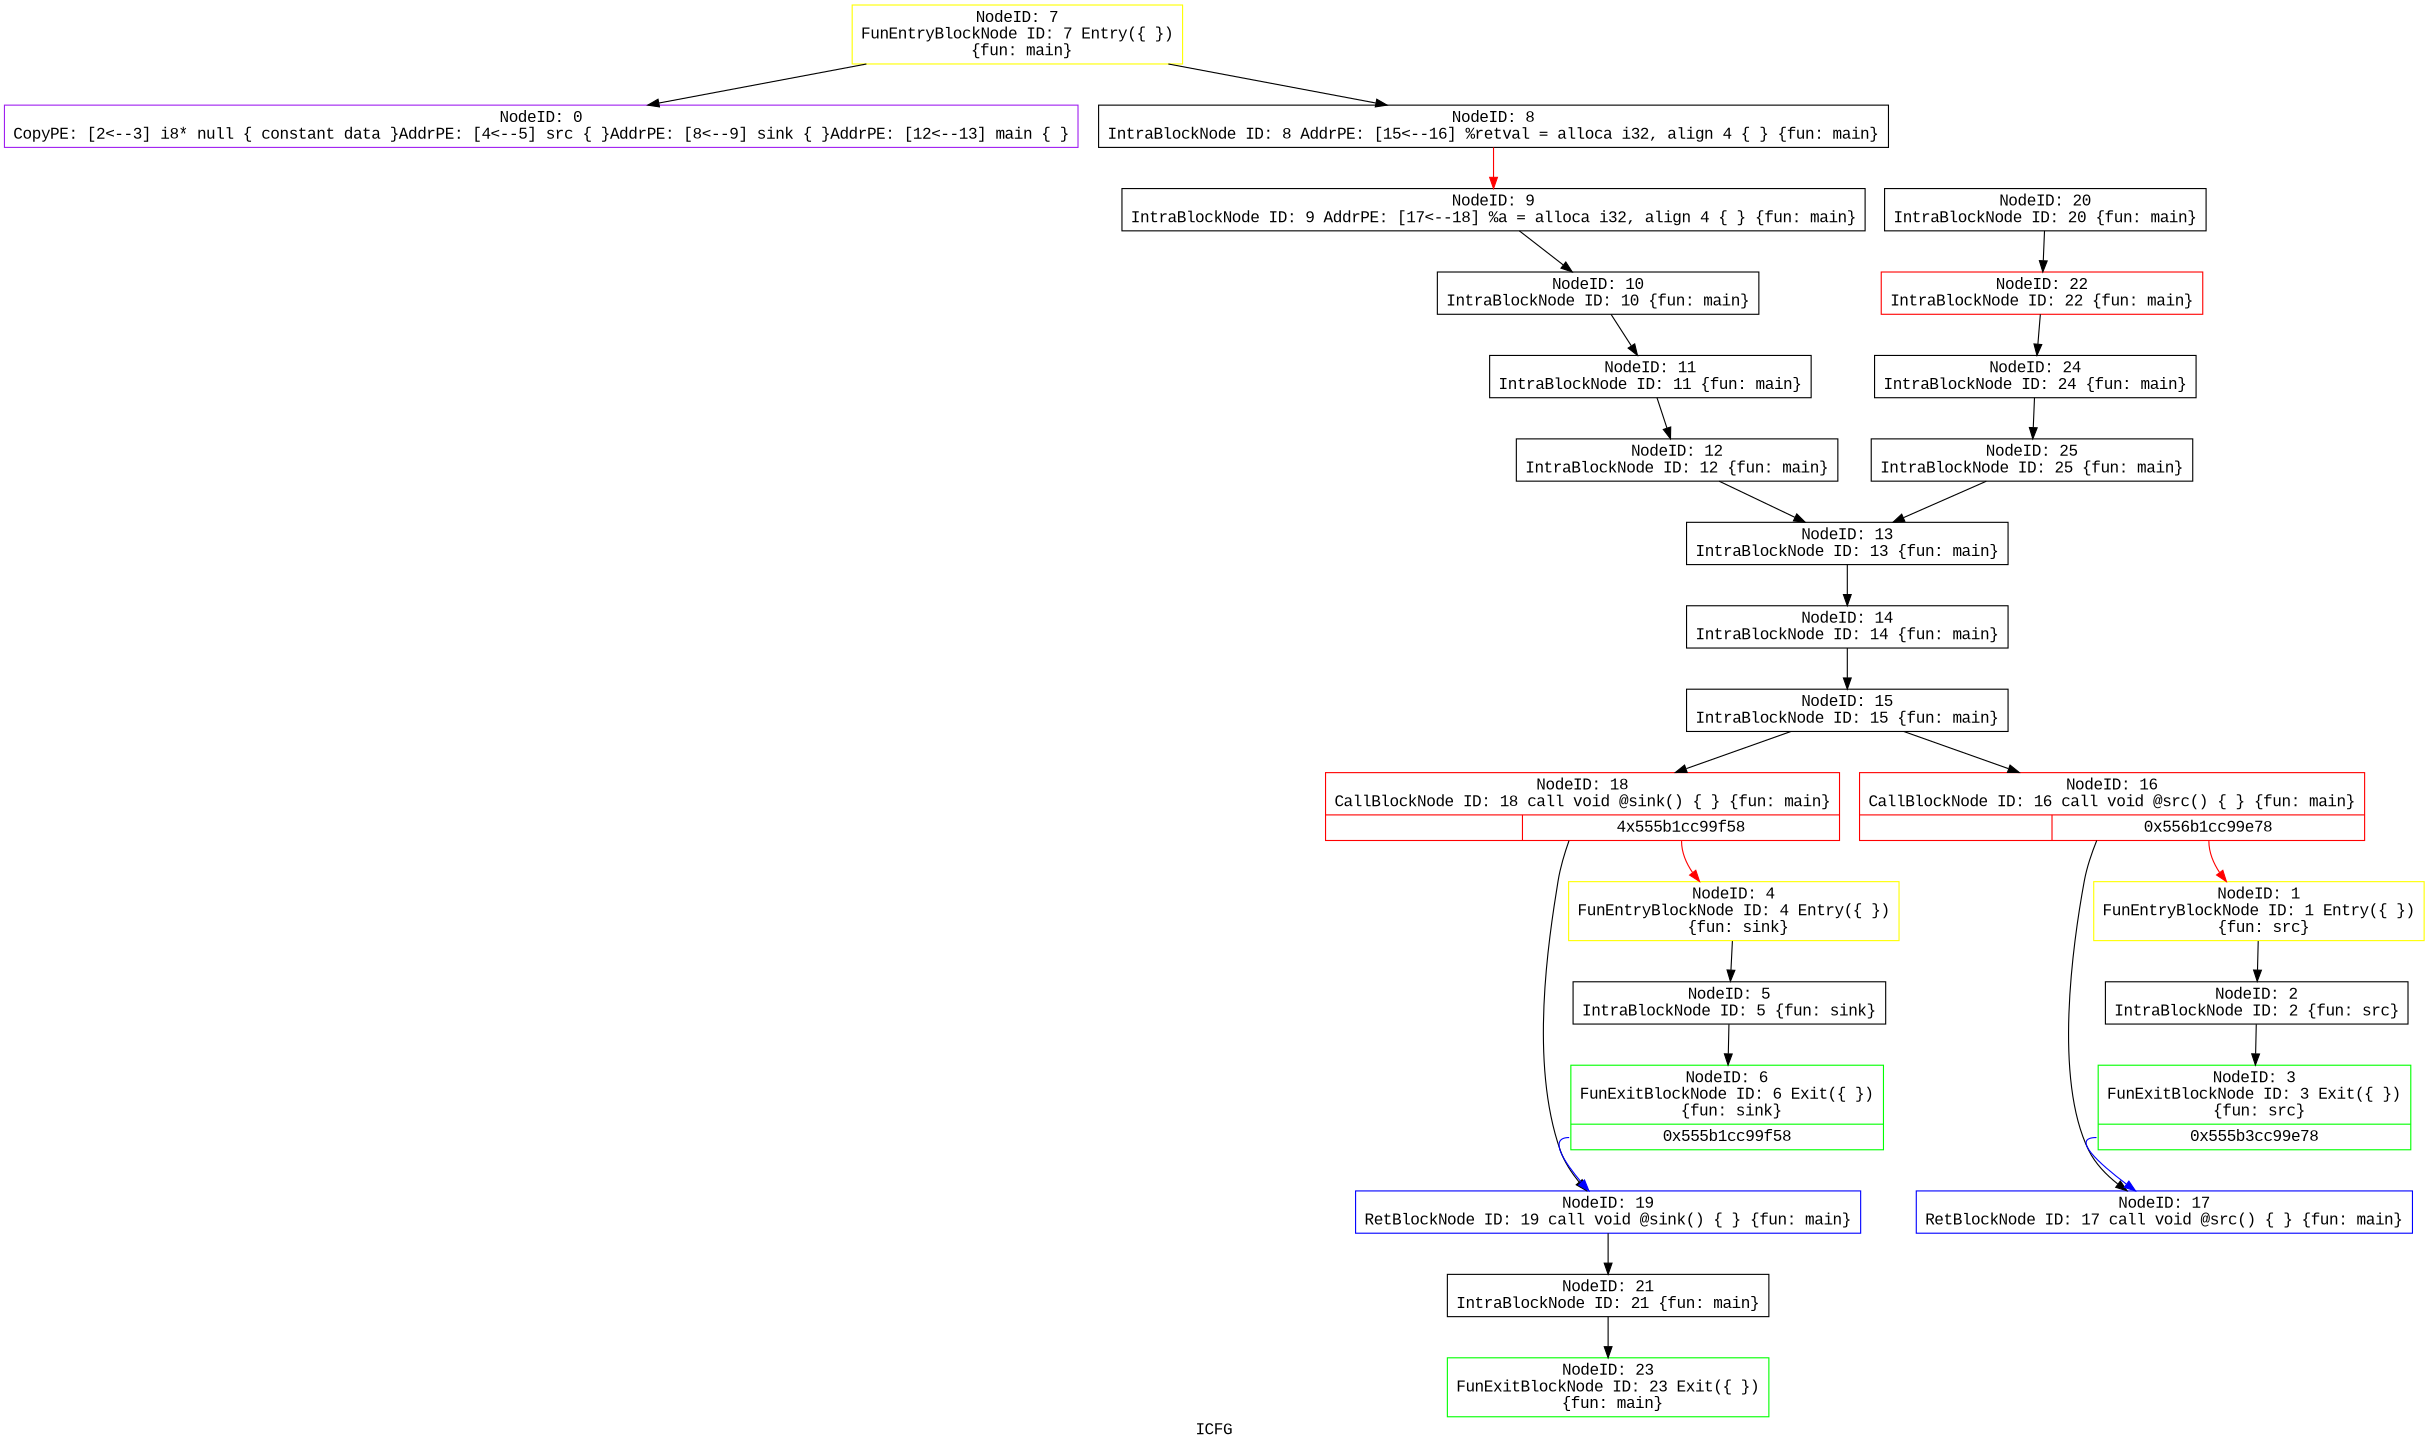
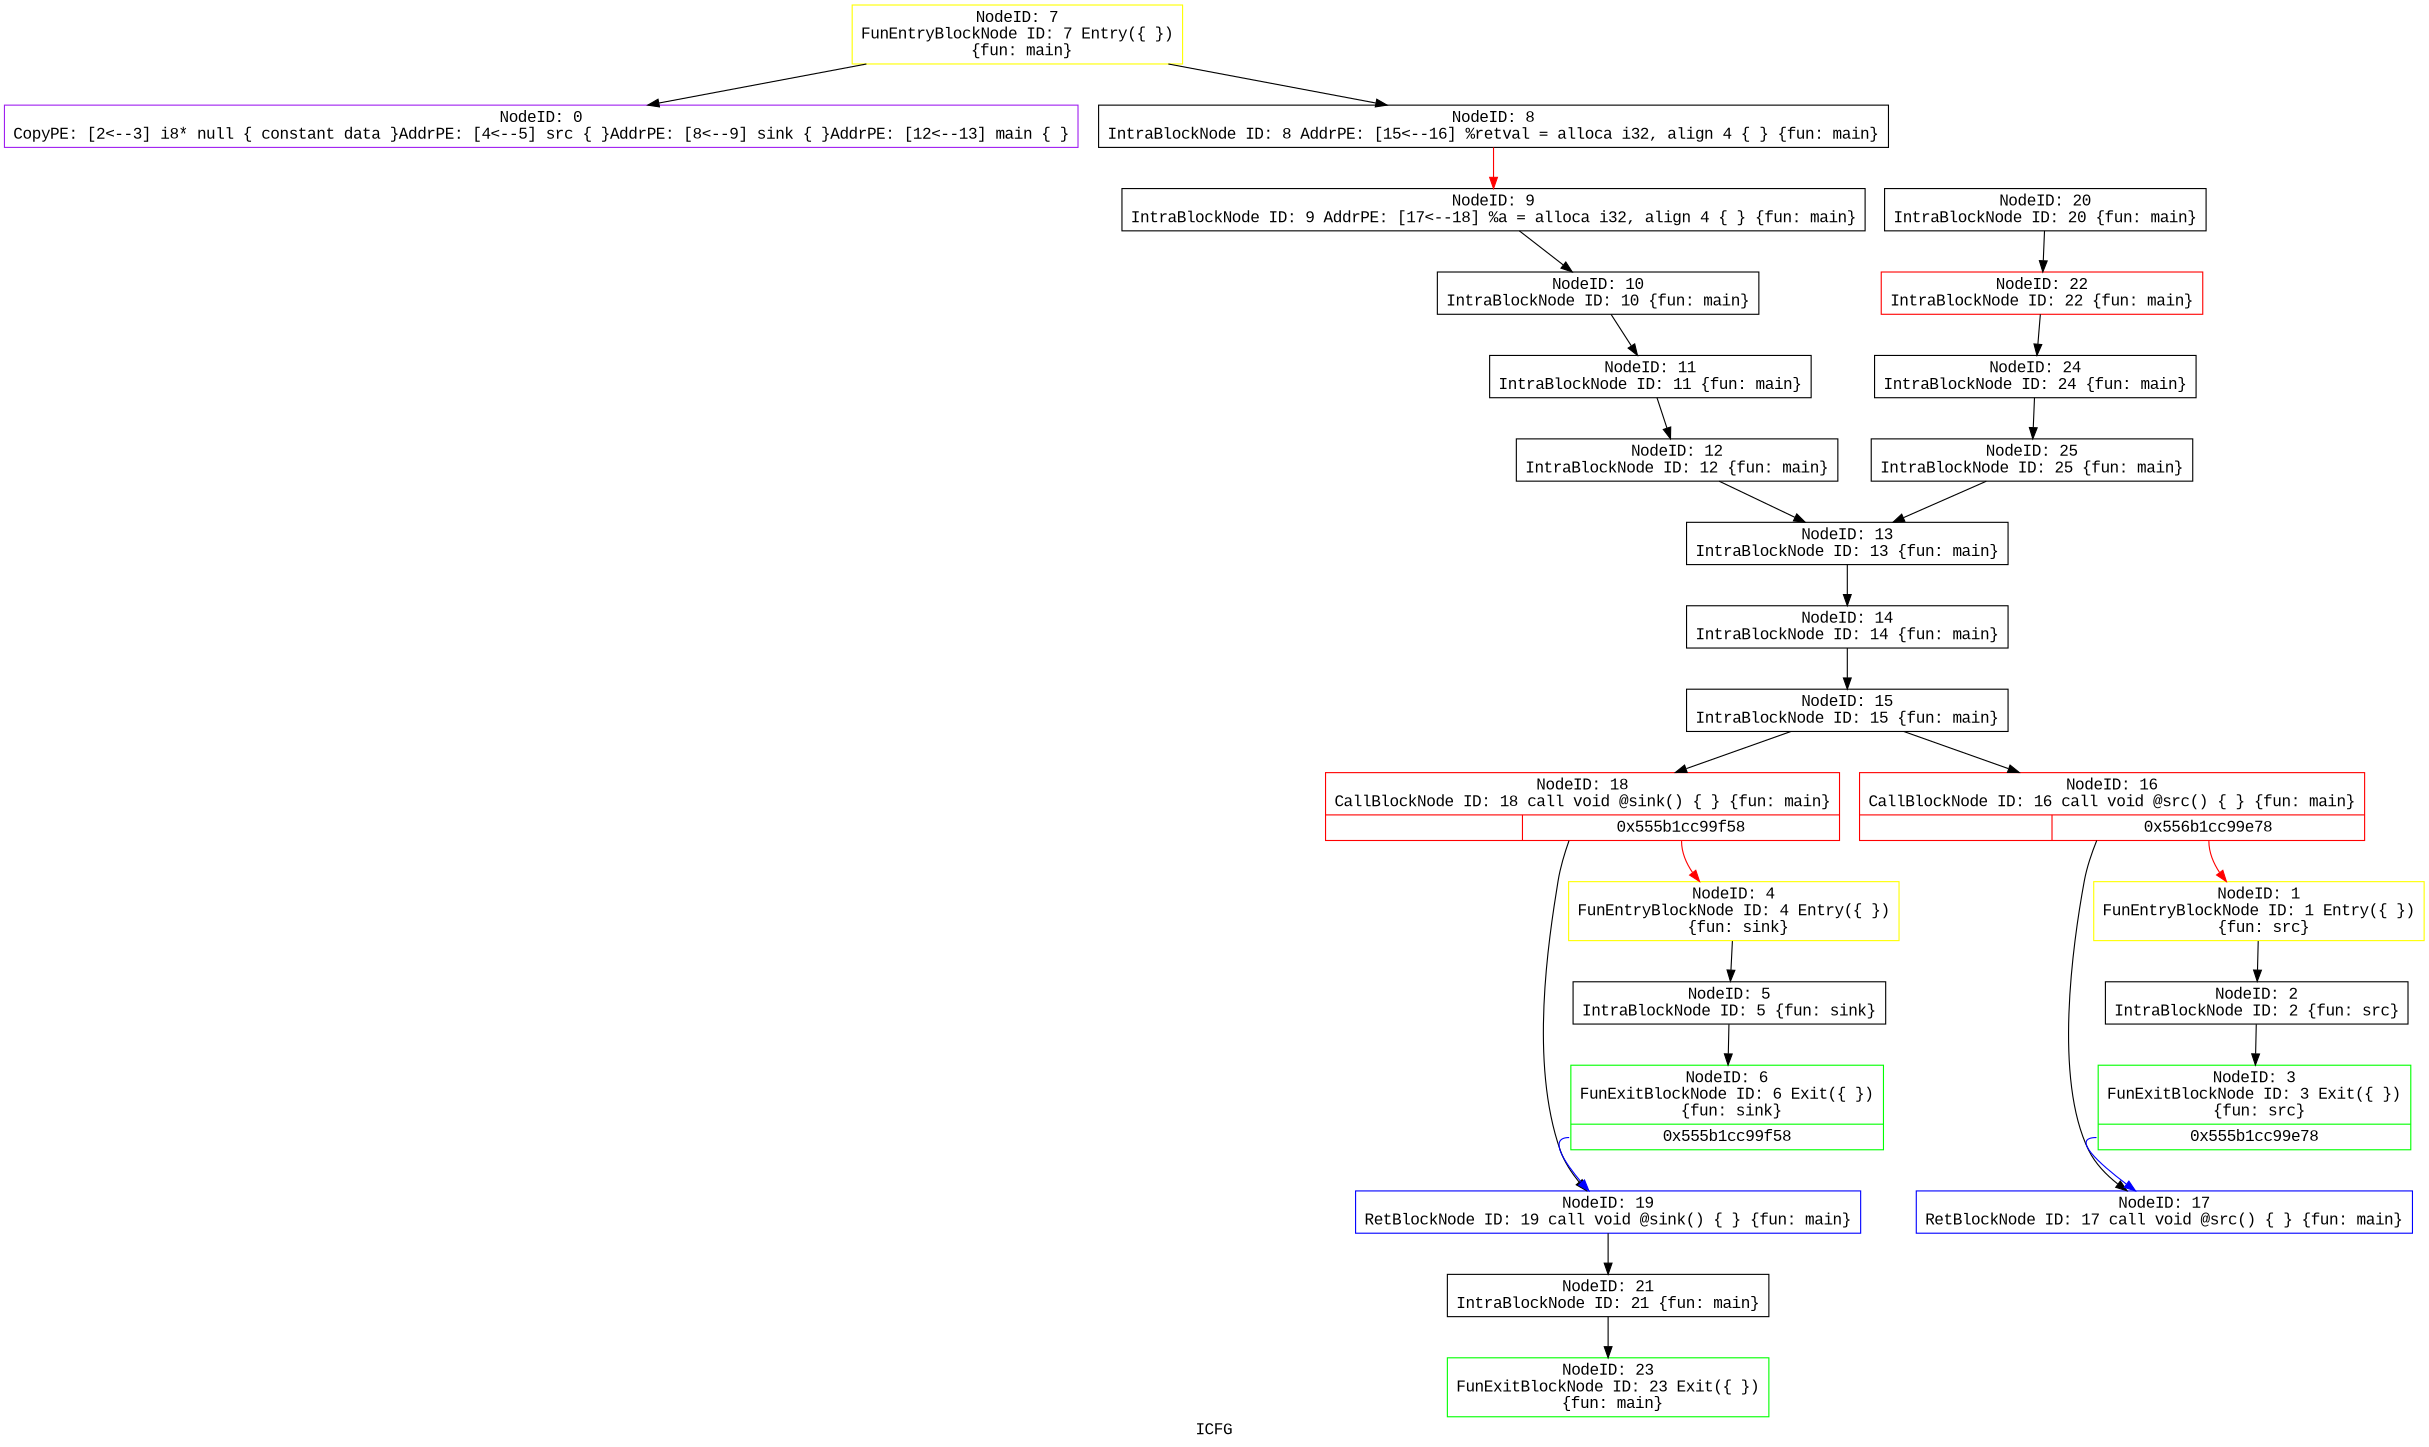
(1681, 827) -> (1681, 827)
(2254, 1136) -> (2254, 1136)
